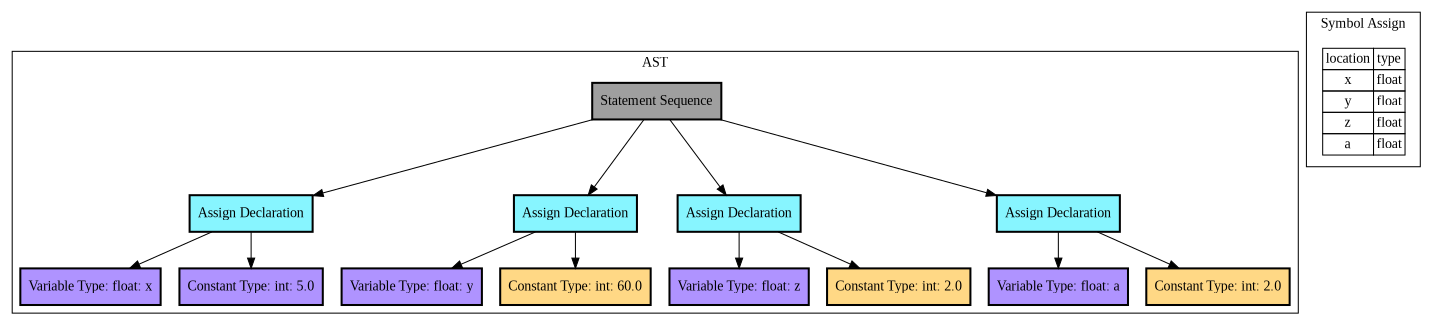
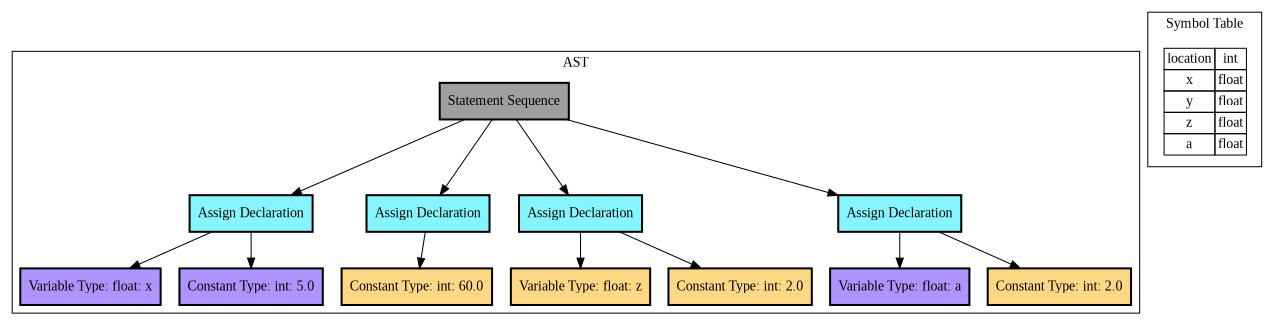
(1363, 24) -> (1205, 24)
(1389, 58) -> (1231, 58)
(412, 287) -> none
(739, 287) -> (581, 287)
